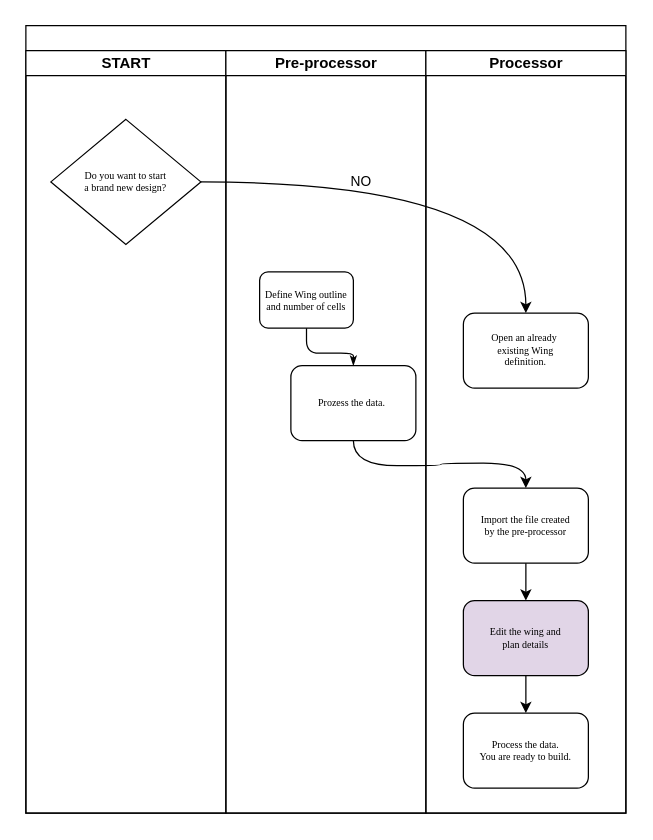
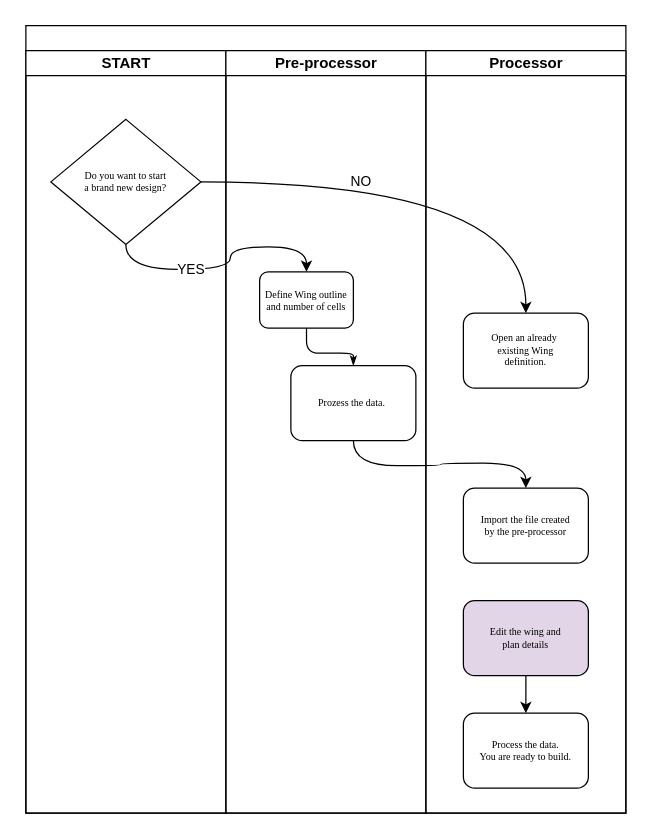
none -> (218, 266)
(526, 578) -> none
